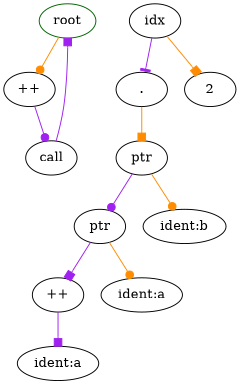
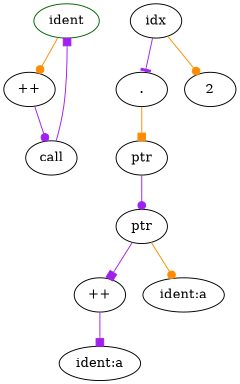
(68, 21) -> (67, 21)
(180, 51) -> (181, 52)
(185, 226) -> none
